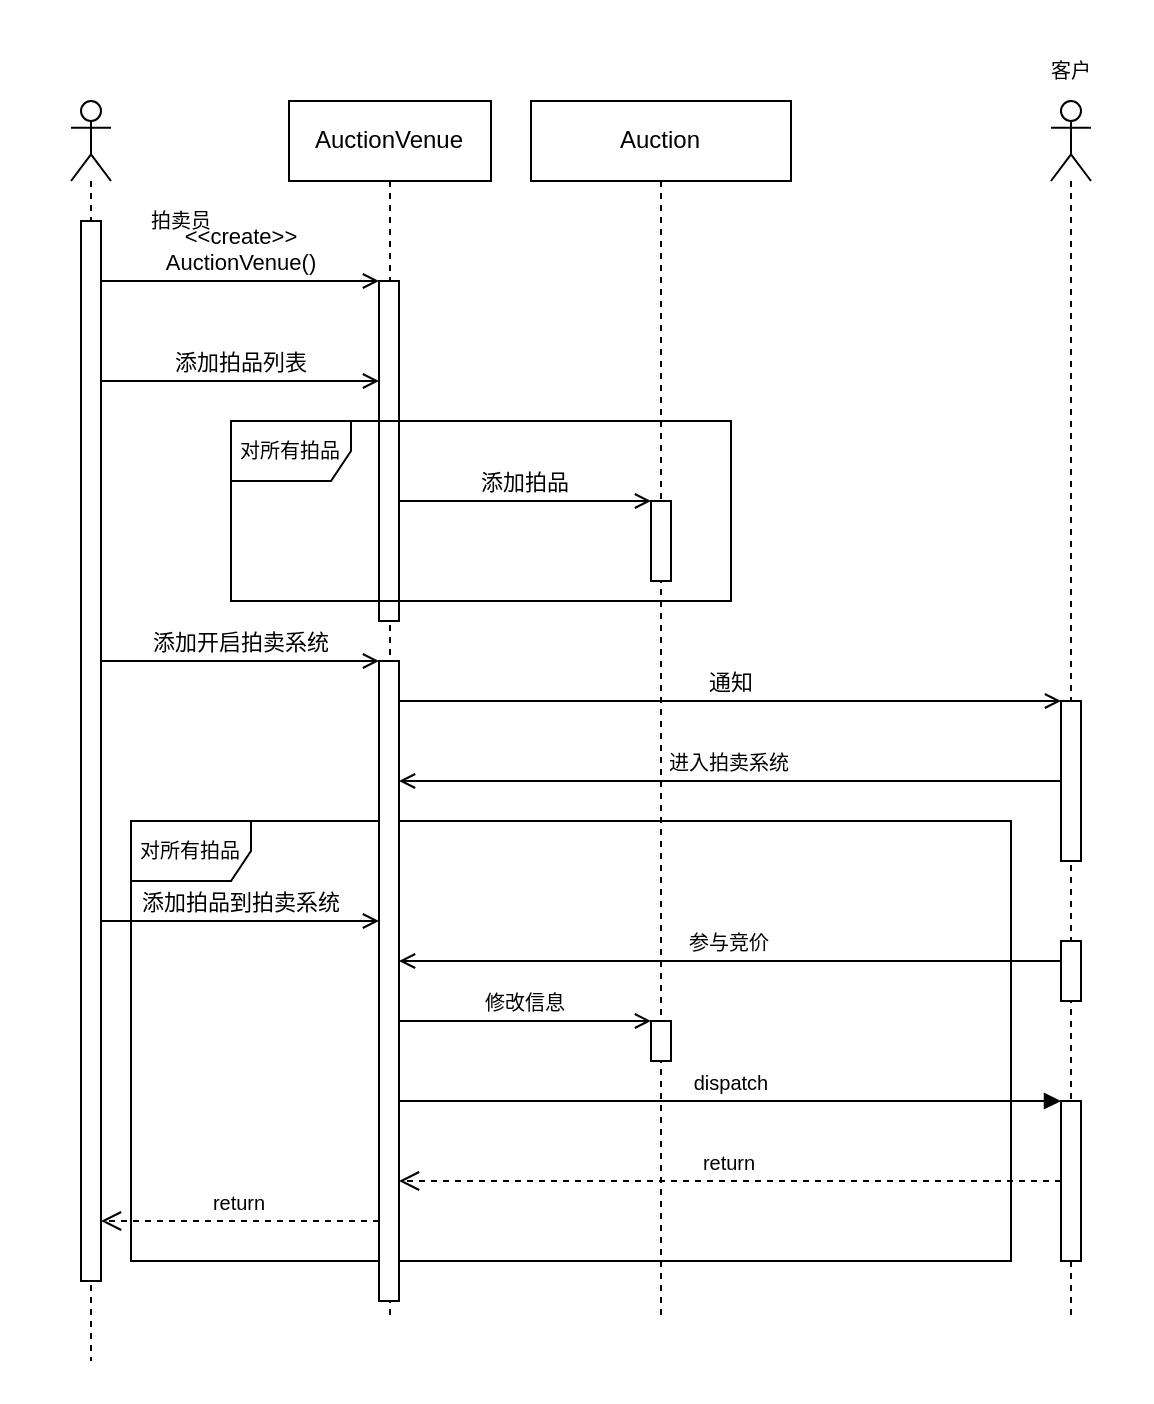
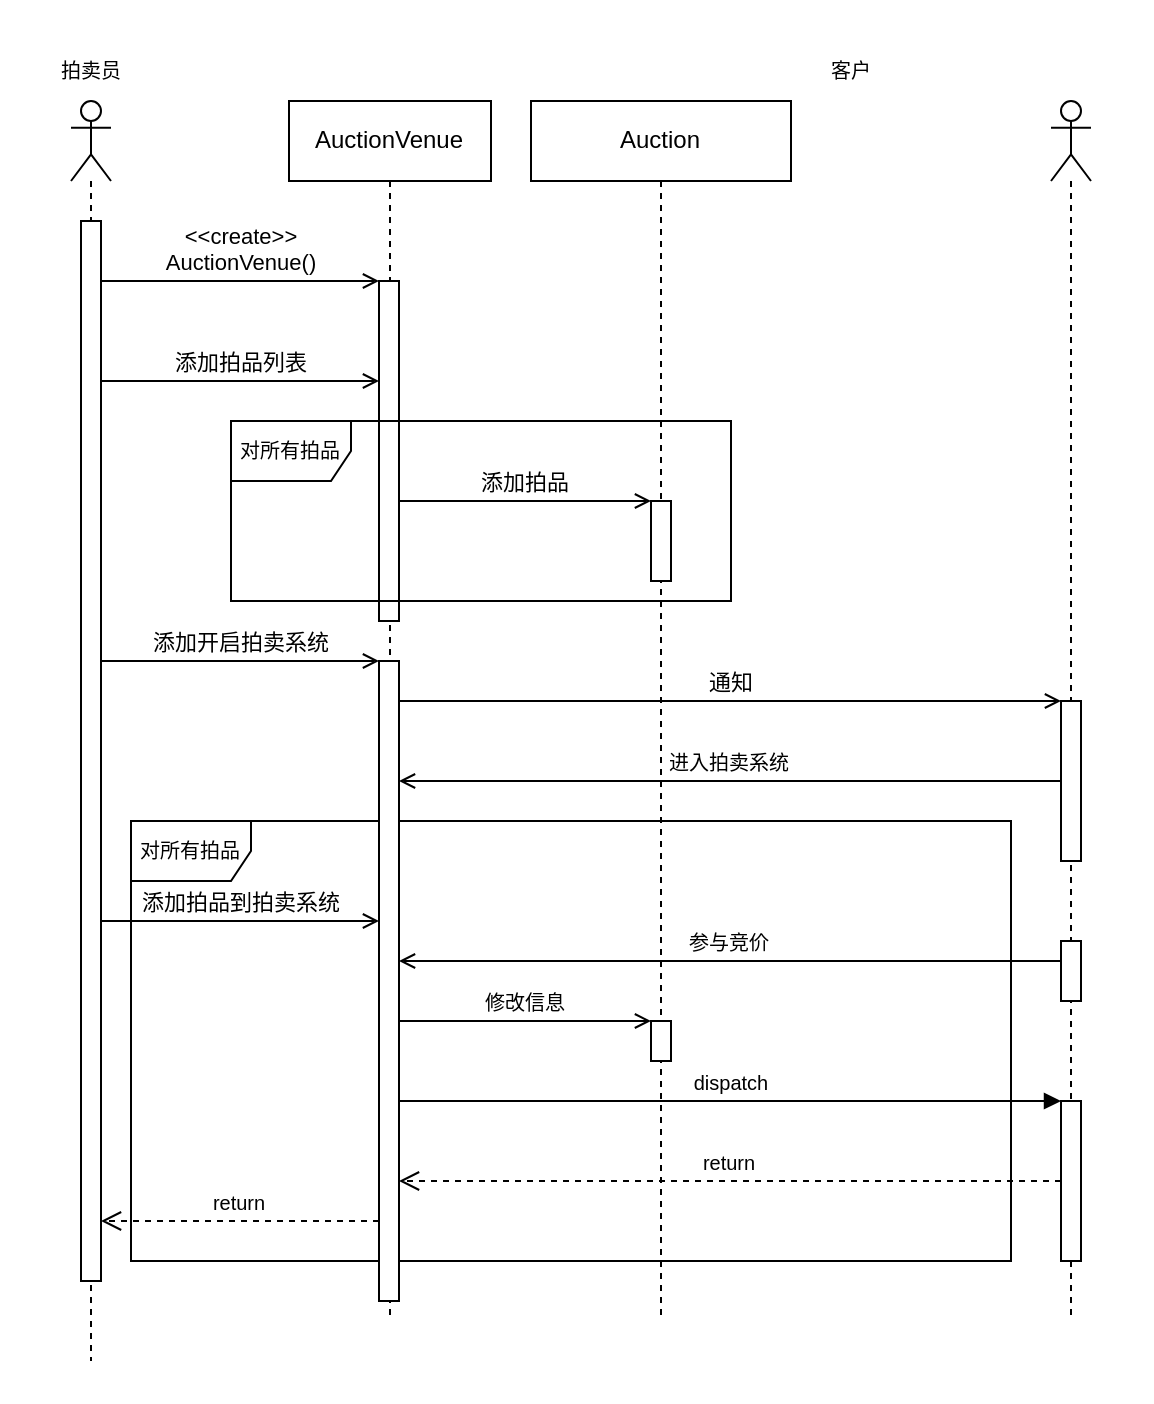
(1071, 71) -> (851, 71)
(181, 221) -> (91, 71)
